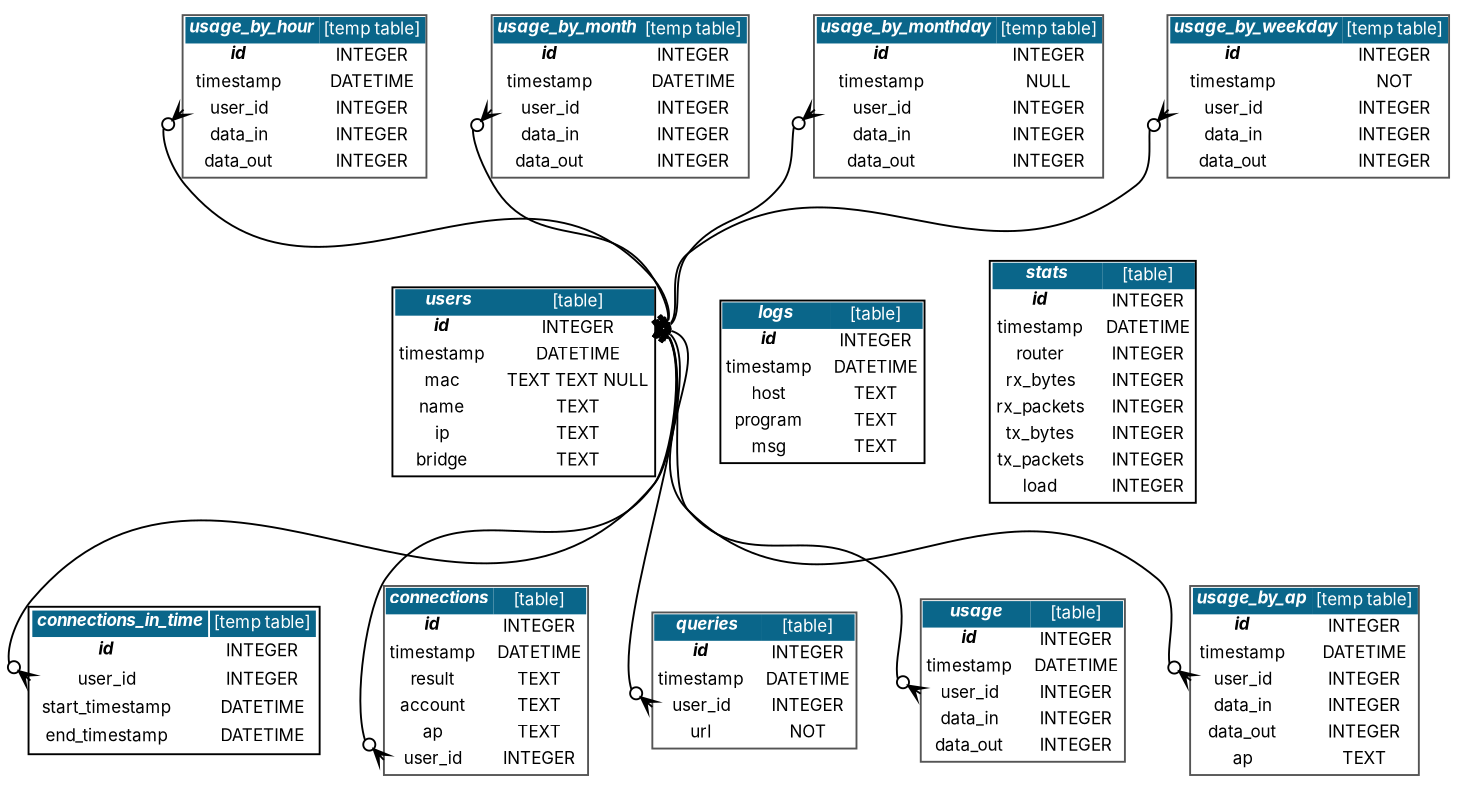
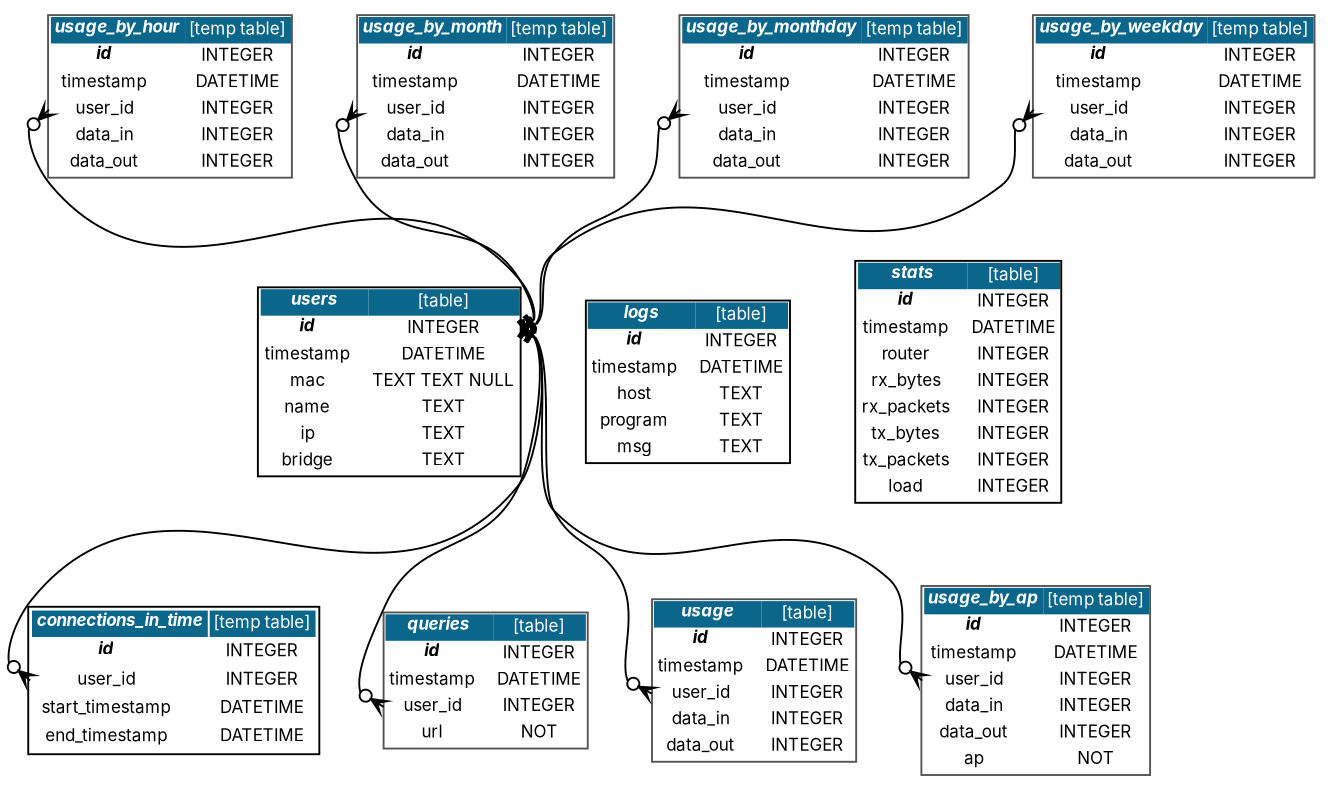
(1049, 82) -> (915, 82)
(1395, 82) -> (1261, 82)
(486, 680) -> none
(1365, 759) -> (1096, 759)
